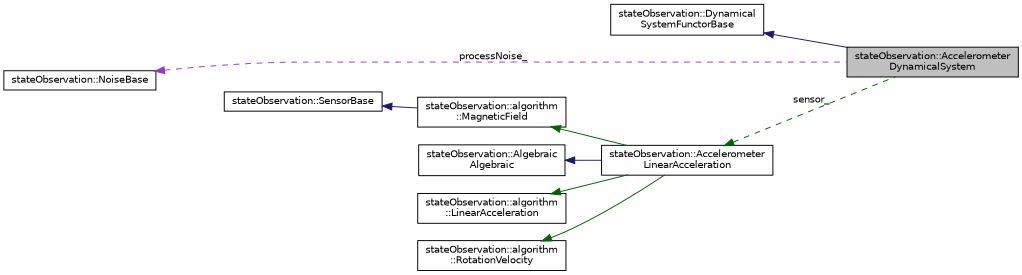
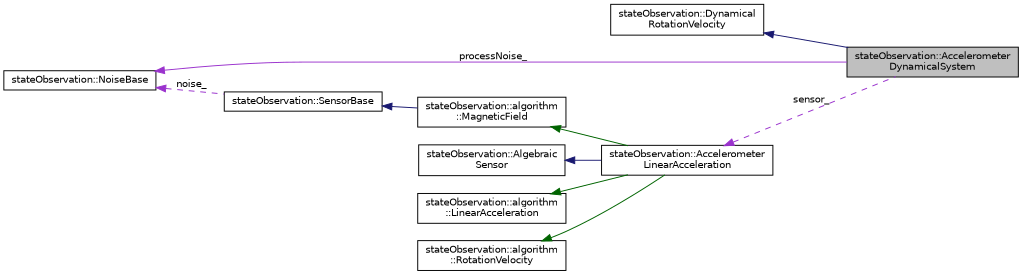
(687, 20) -> (687, 20)
(506, 62) -> (506, 62)
none -> (195, 91)
(814, 109) -> (814, 109)
(492, 160) -> (492, 160)
